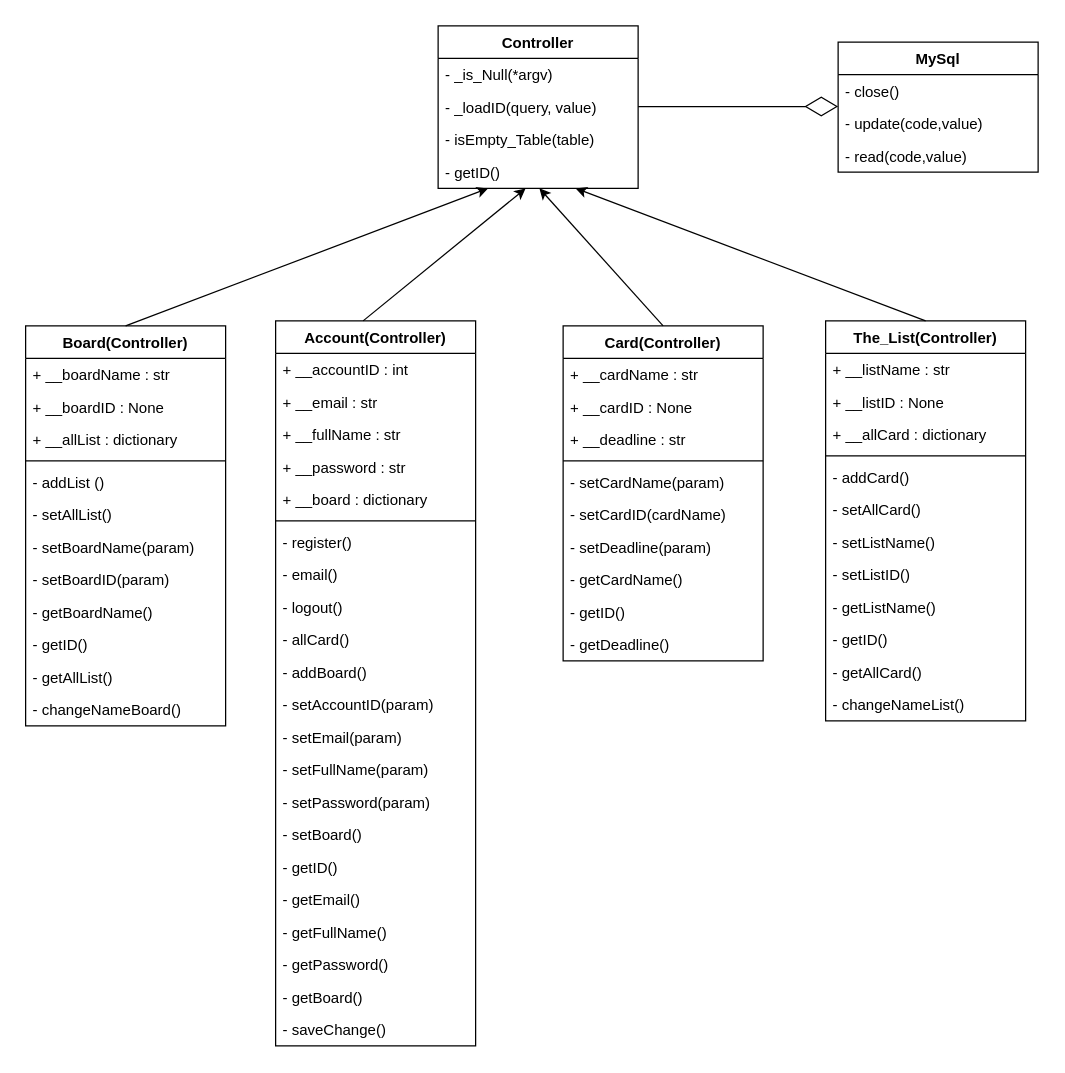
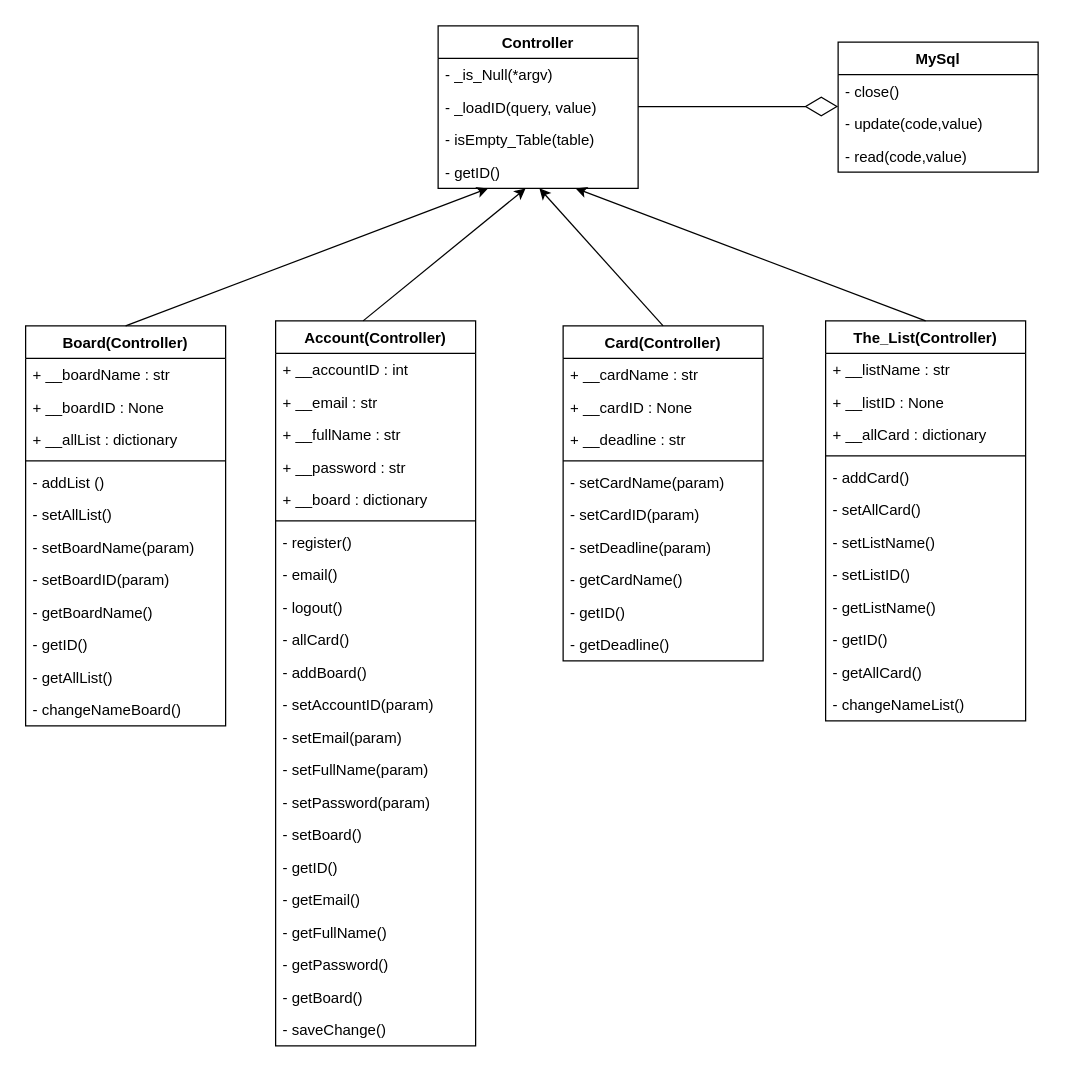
(656, 515) -> (644, 515)
